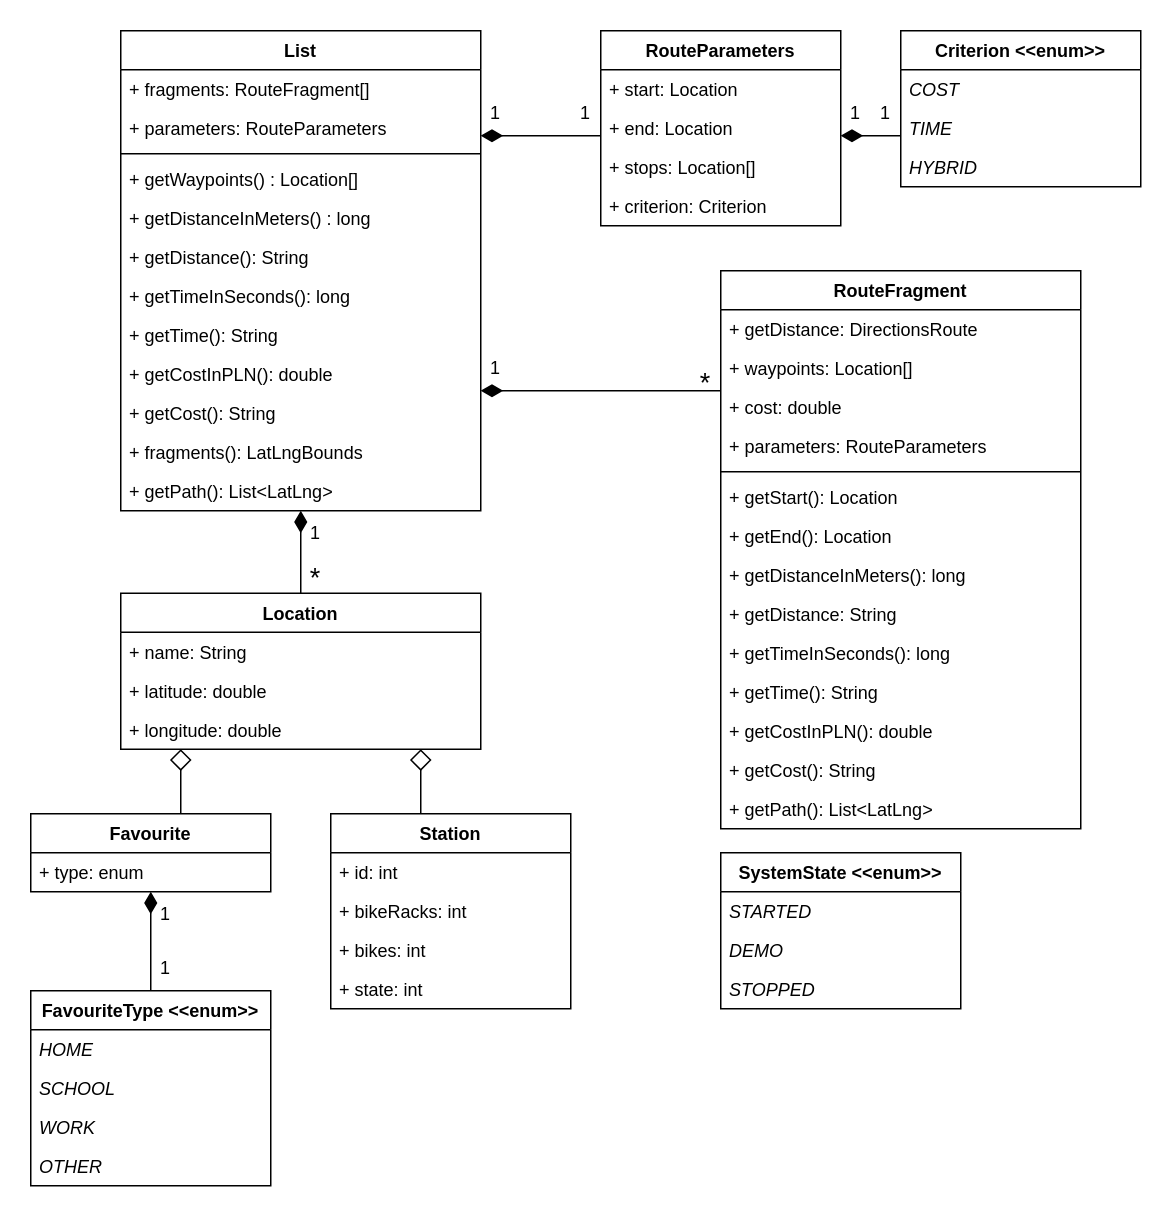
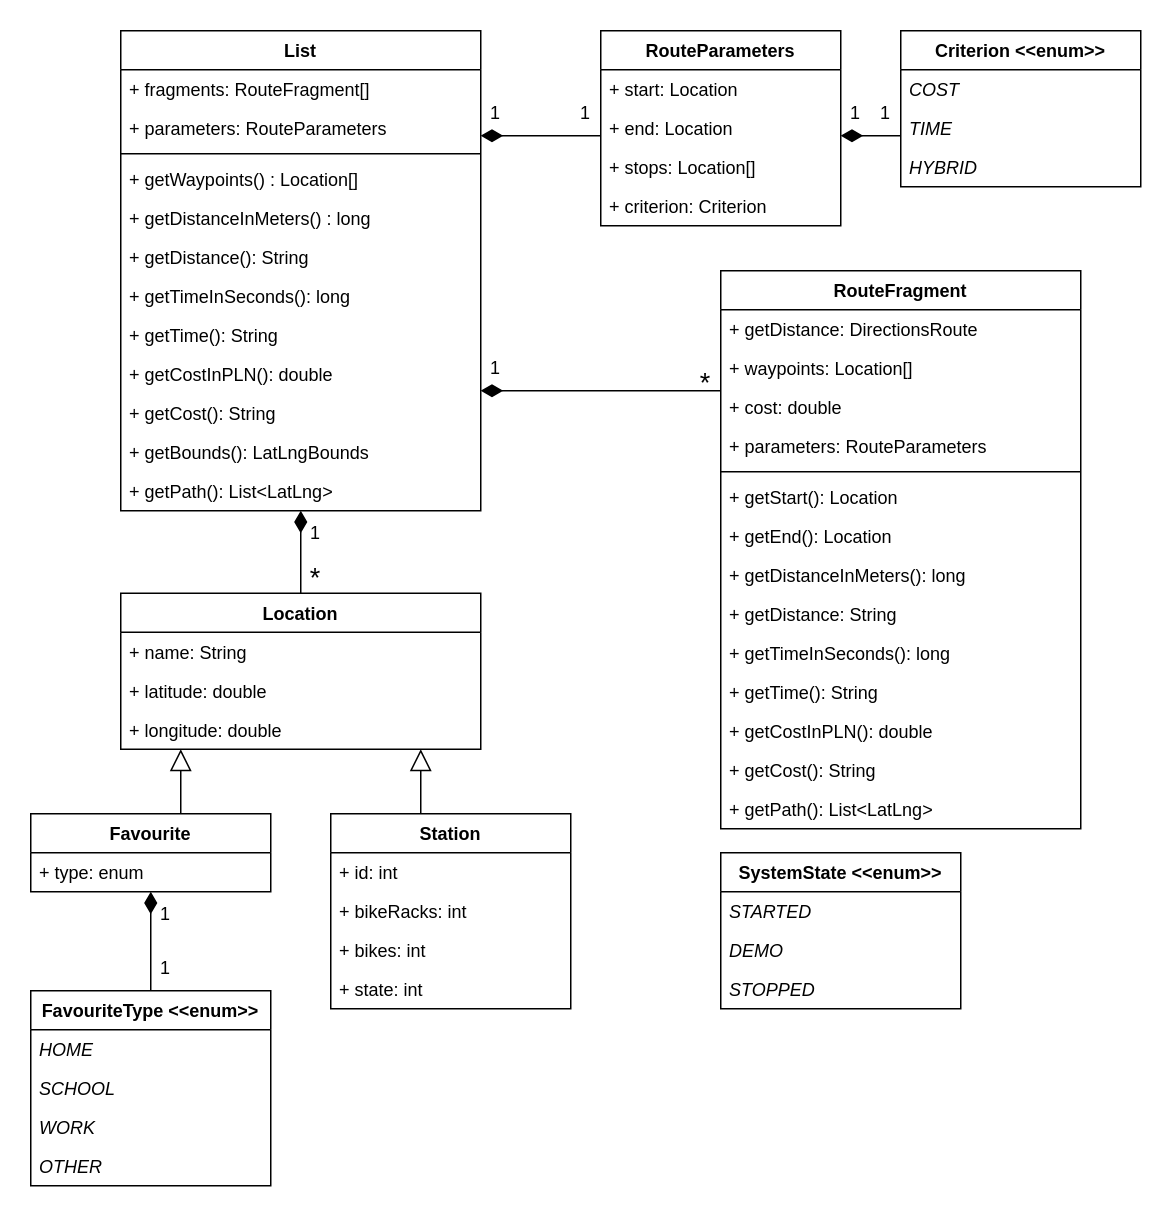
(258, 453) -> (258, 453)
(181, 771) -> (181, 771)
(421, 771) -> (421, 771)
